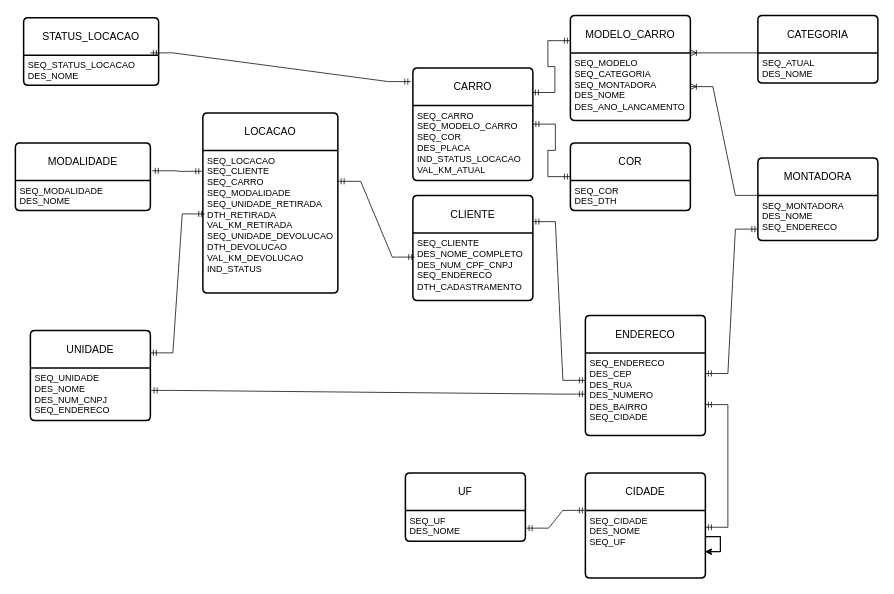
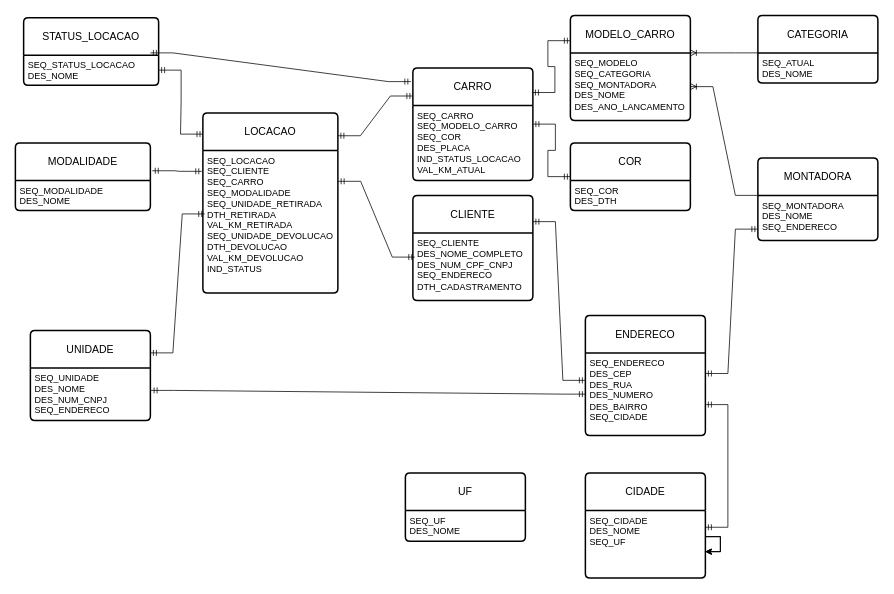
none -> (181, 103)
none -> (369, 124)
(555, 520) -> none
